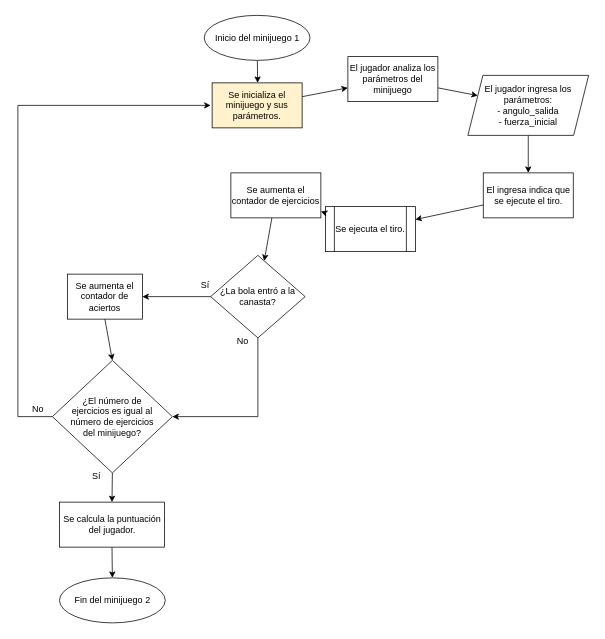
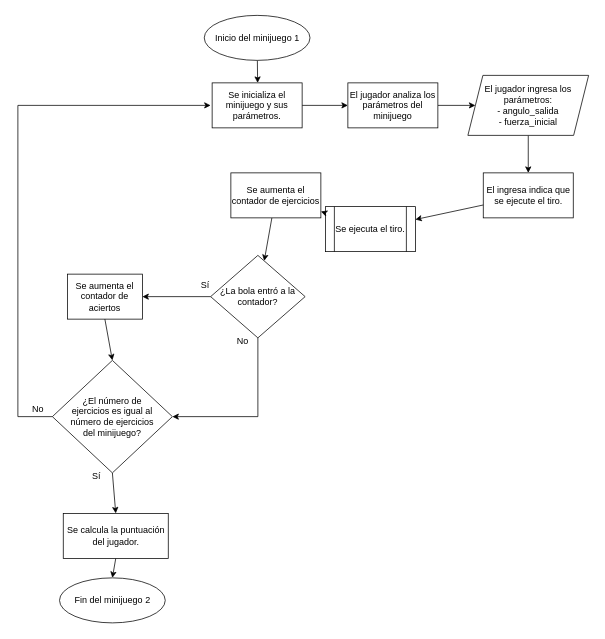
(393, 79) -> (393, 105)
(257, 105) -> (257, 105)
(258, 297) -> (258, 297)
(112, 525) -> (116, 536)
